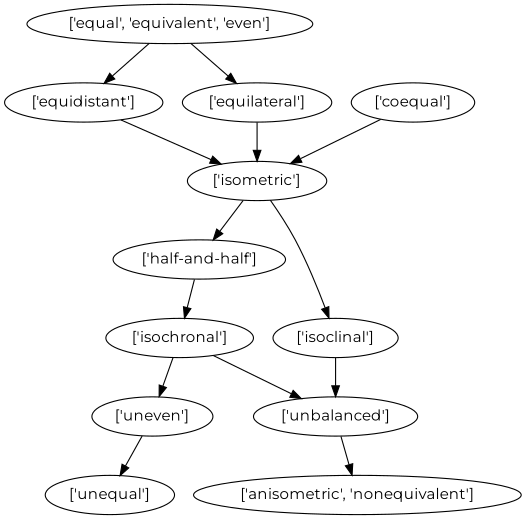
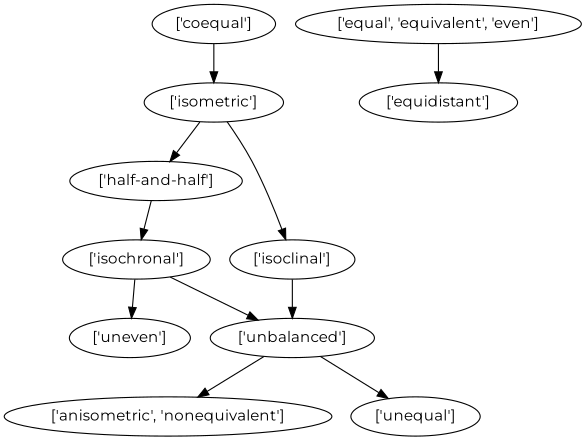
(257, 102) -> none
(166, 140) -> none
(134, 451) -> (350, 375)
